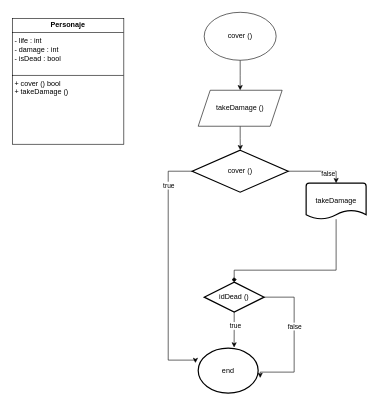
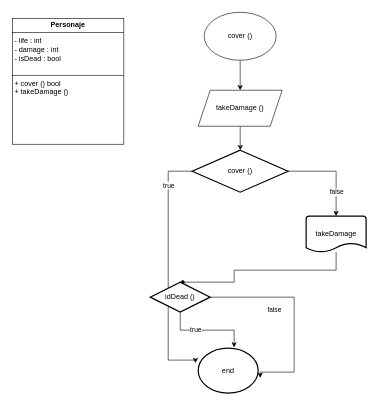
(336, 201) -> (336, 234)
(234, 297) -> (180, 297)
